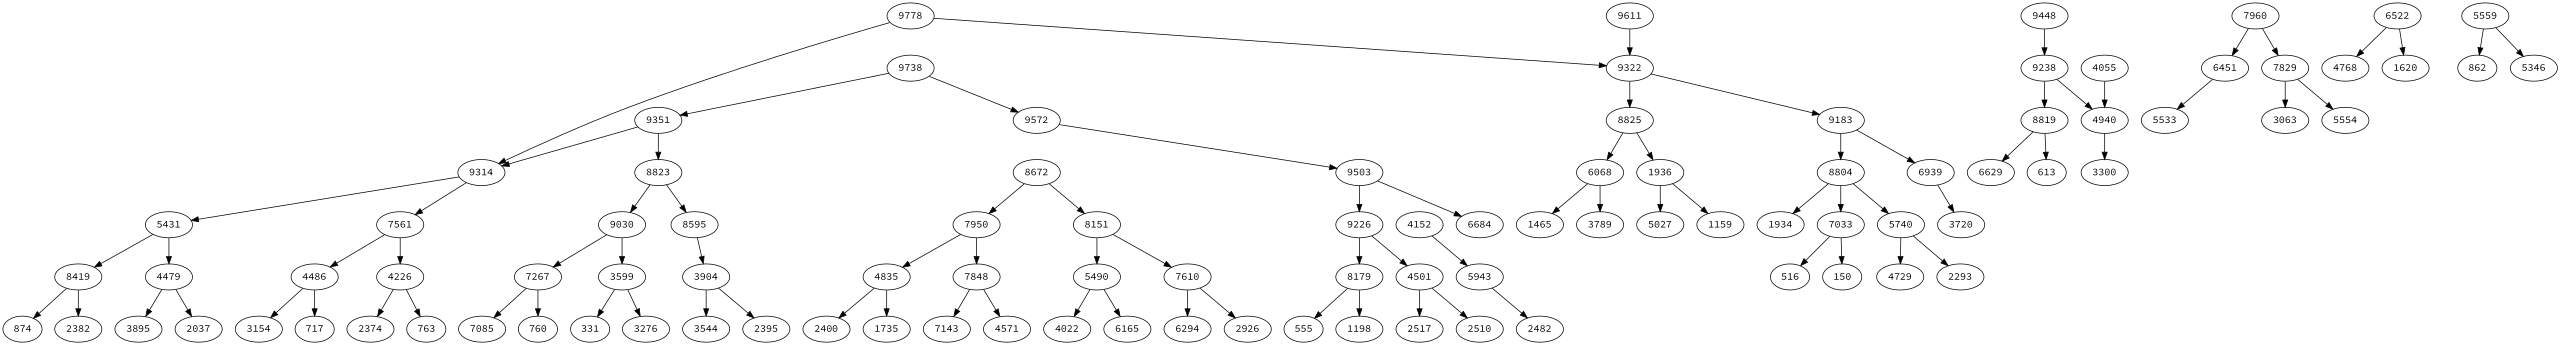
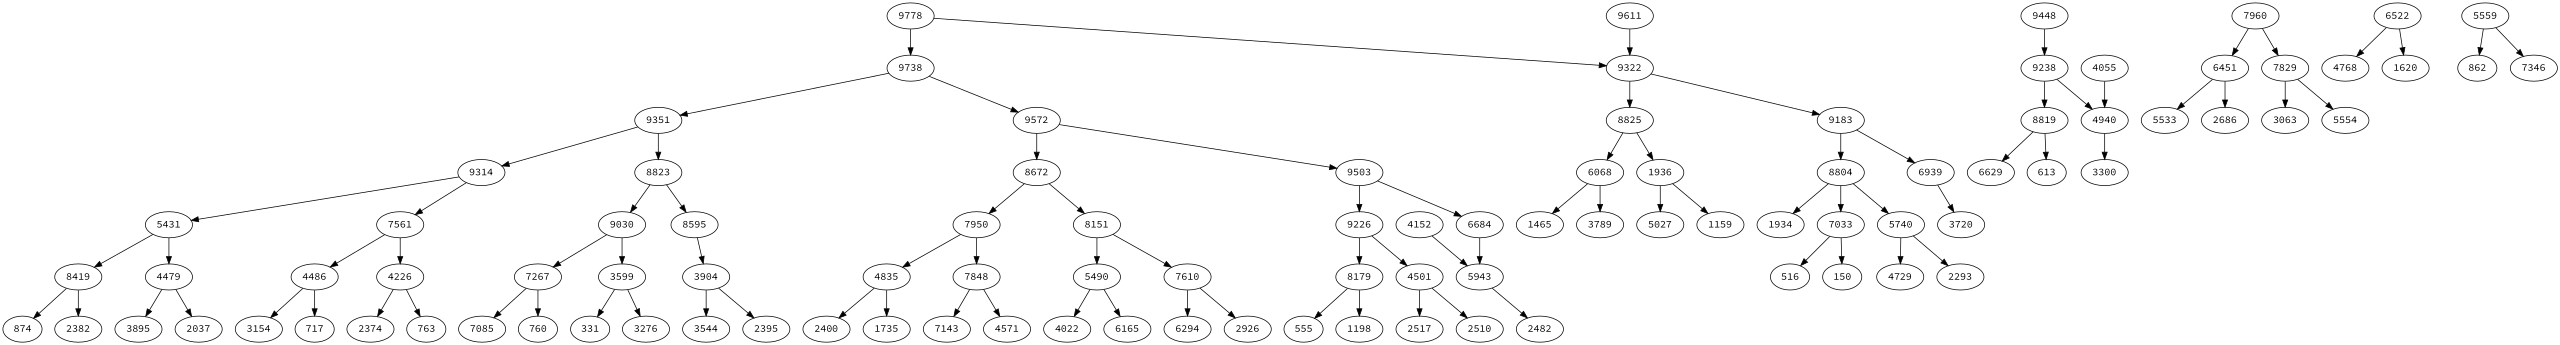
(2534, 68) -> (2534, 68)
(695, 84) -> (911, 38)
none -> (2225, 120)
none -> (1037, 143)
none -> (1480, 247)
